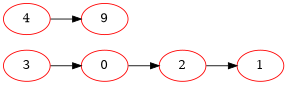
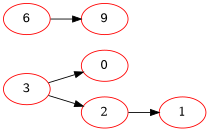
(27, 19) -> (27, 19)
(139, 66) -> (62, 100)
